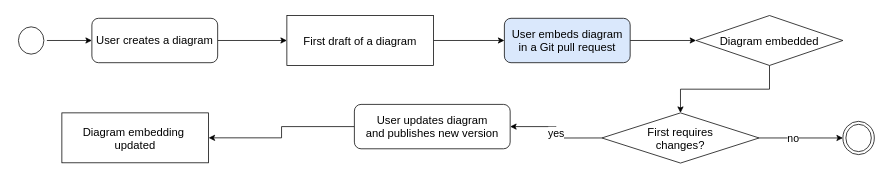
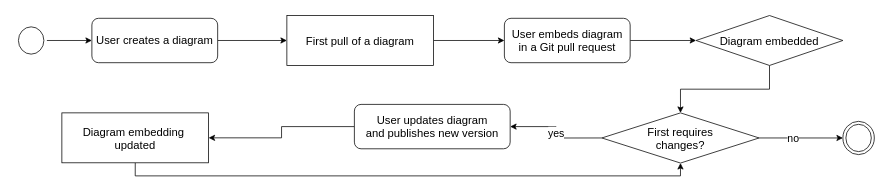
(567, 40) -> (567, 40)
(360, 41) -> (360, 41)
none -> (135, 170)
